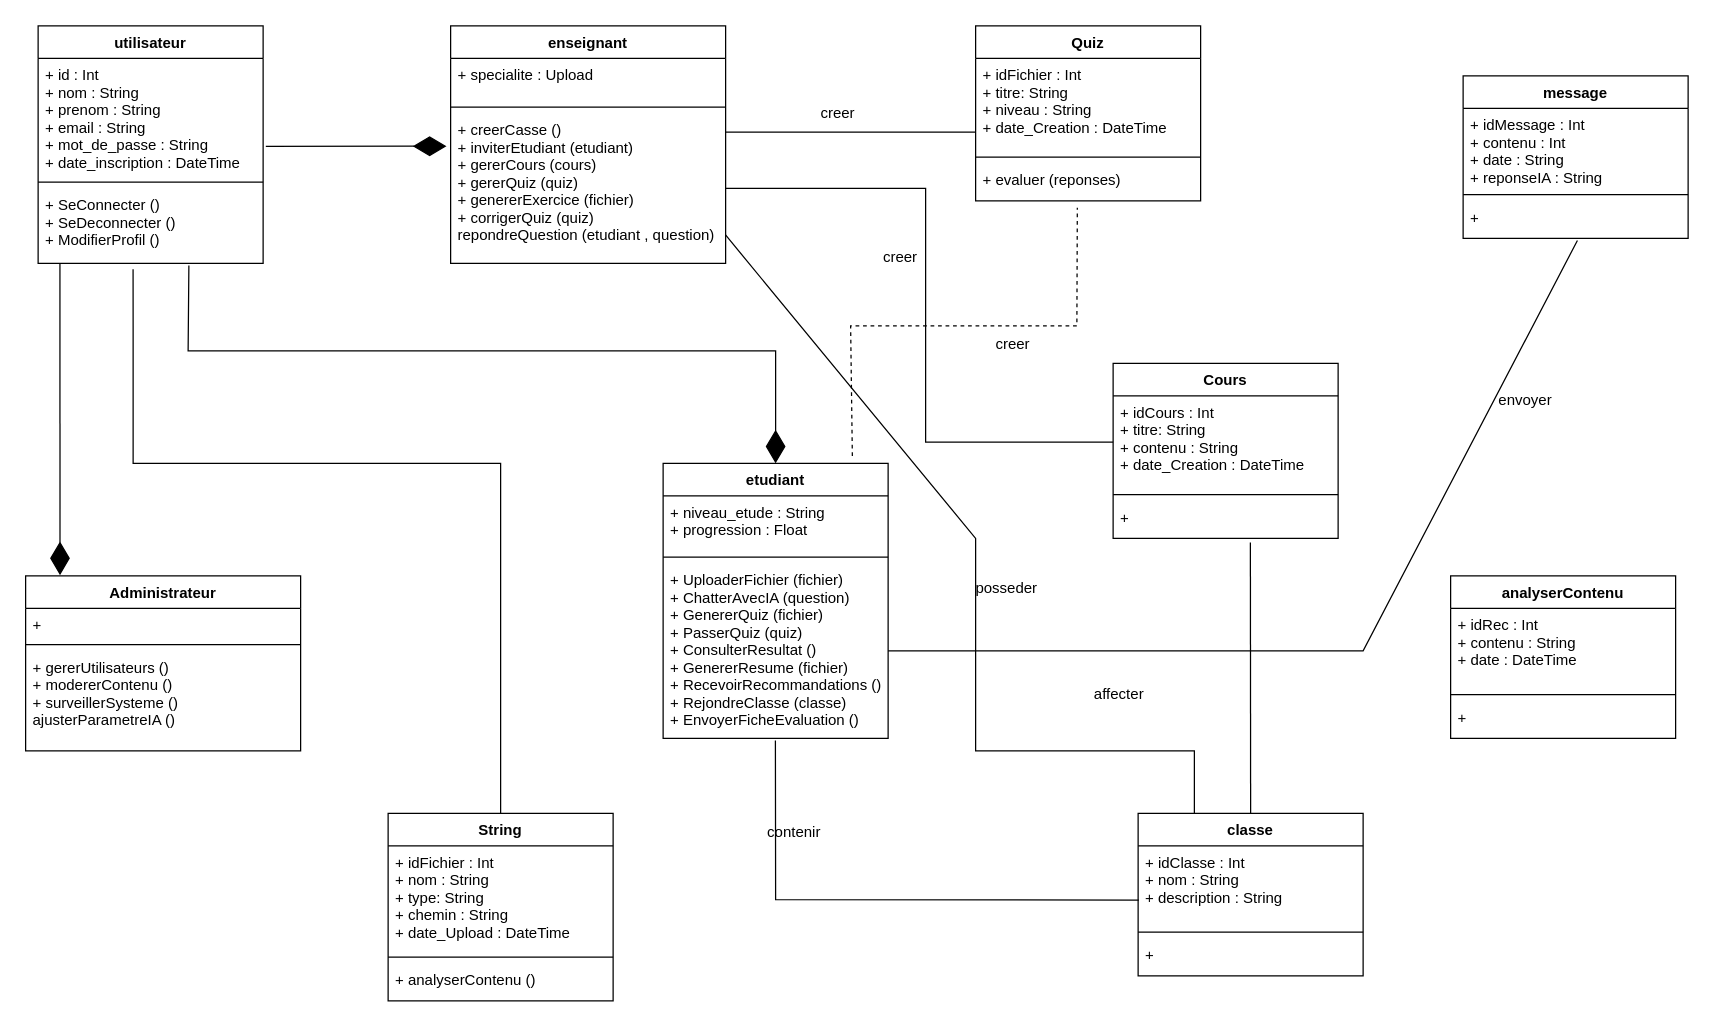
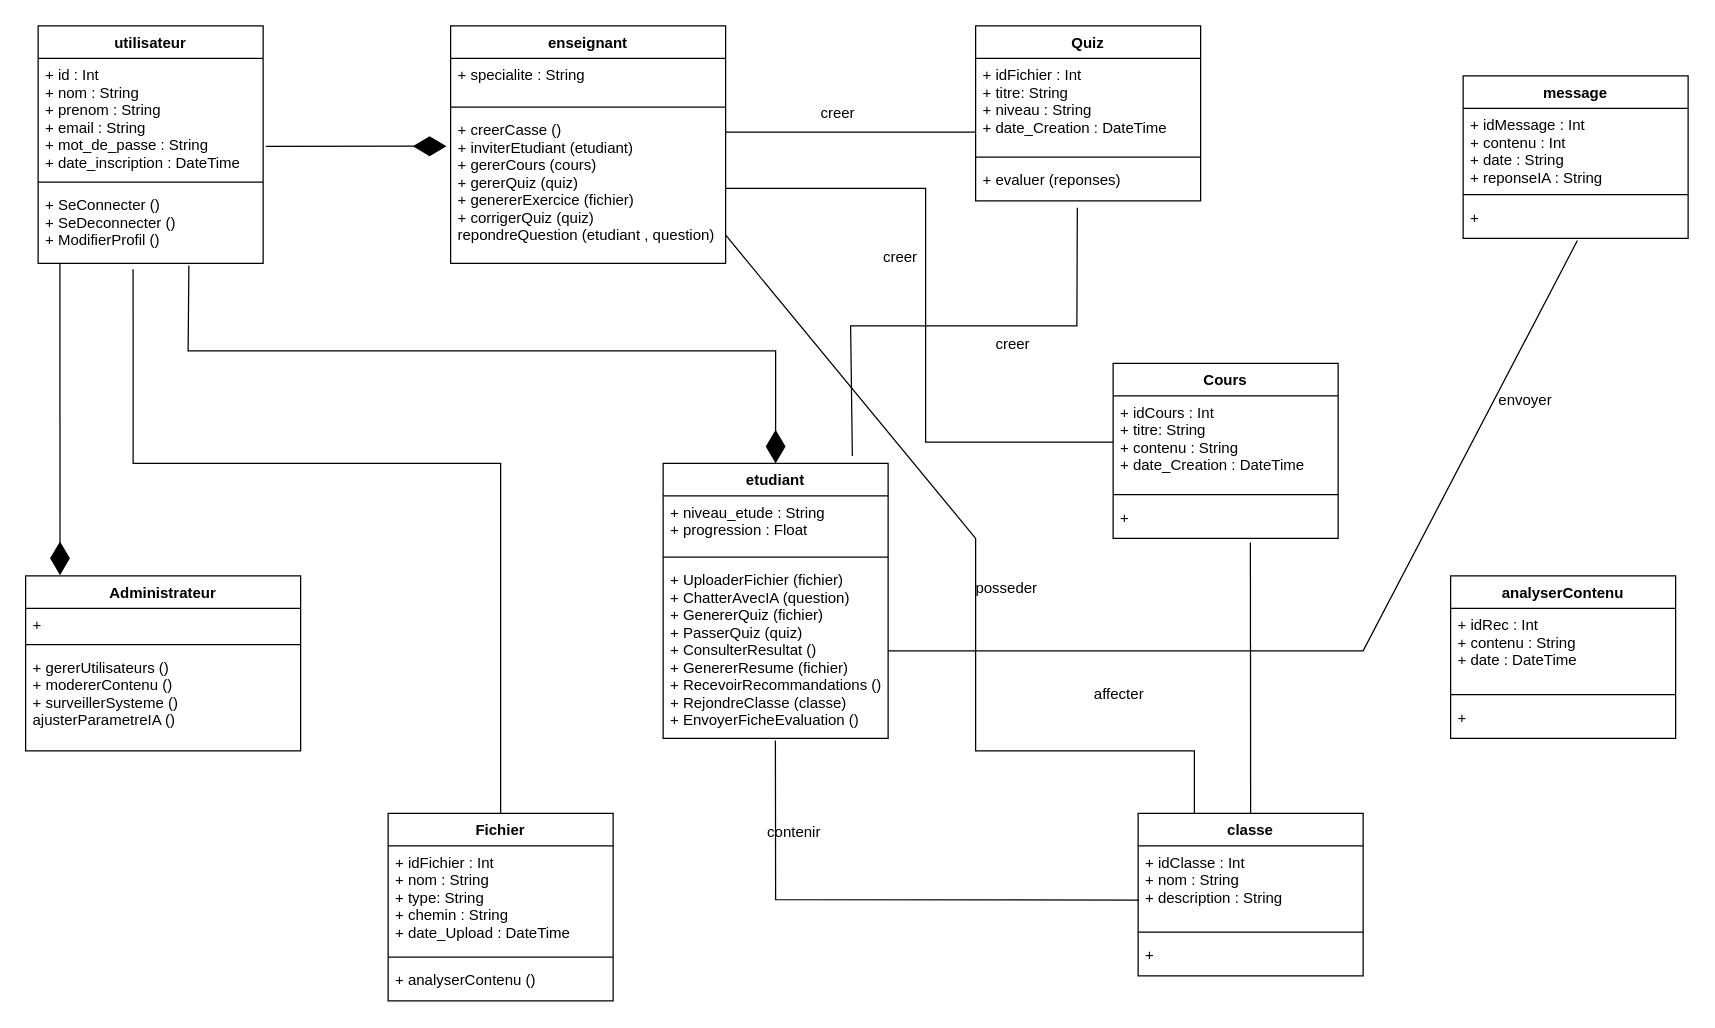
(530, 75) -> (530, 75)
(994, 326) -> (994, 326)
(500, 830) -> (500, 830)
